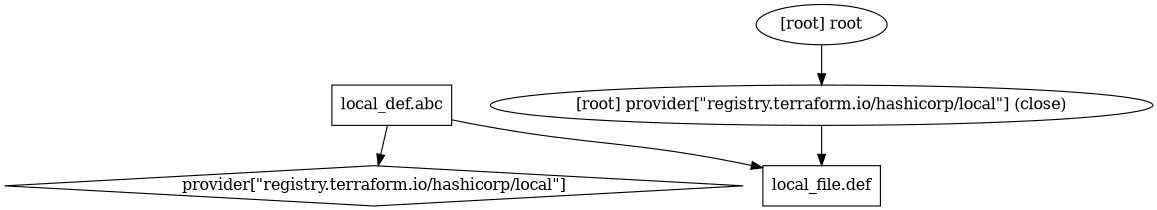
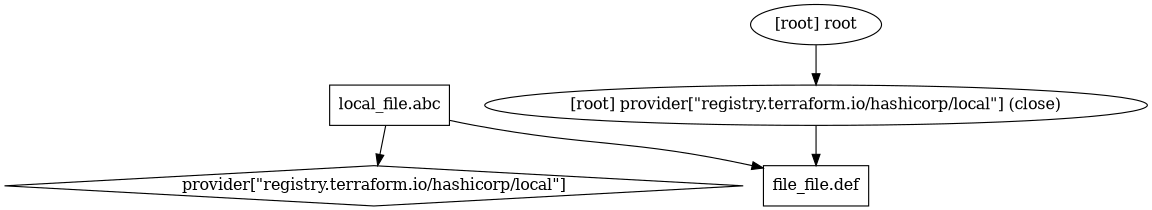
(392, 105) -> (390, 105)
(822, 186) -> (816, 186)
